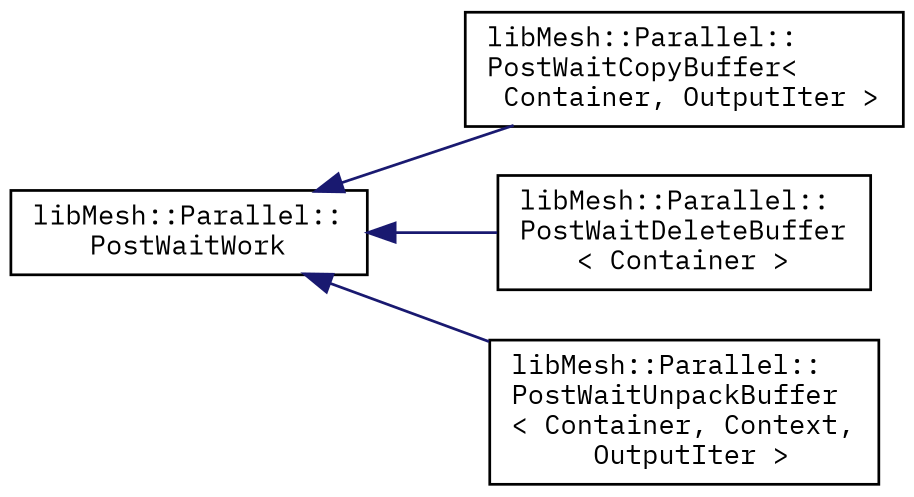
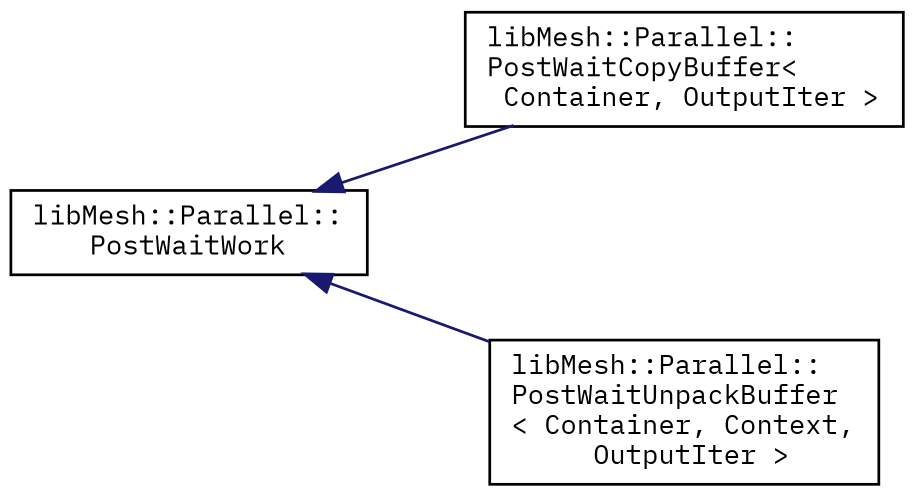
(684, 233) -> none
